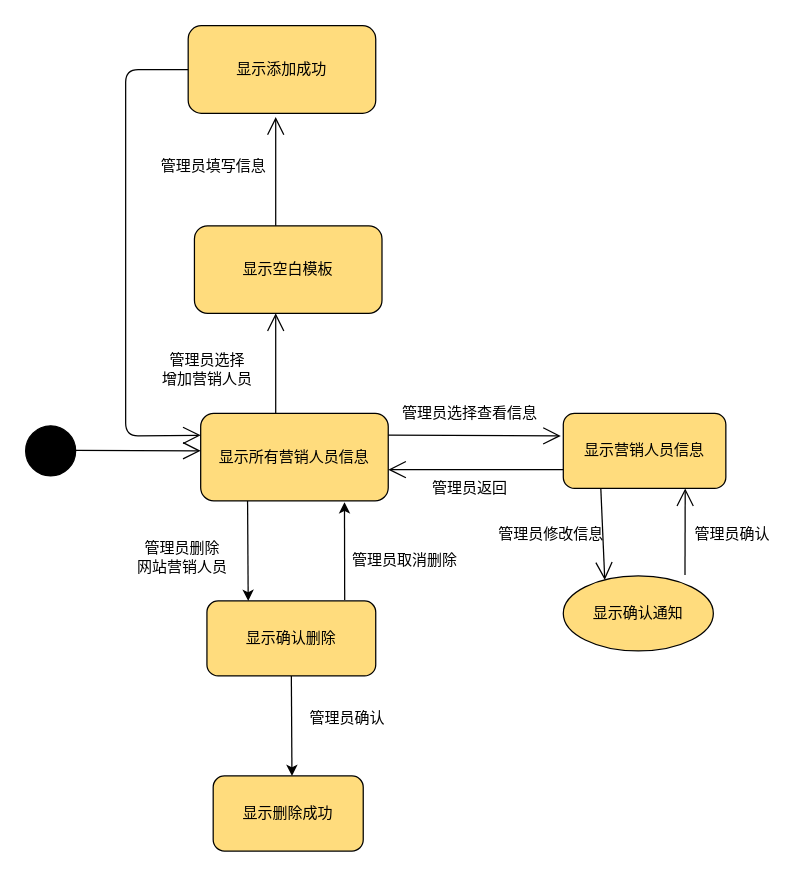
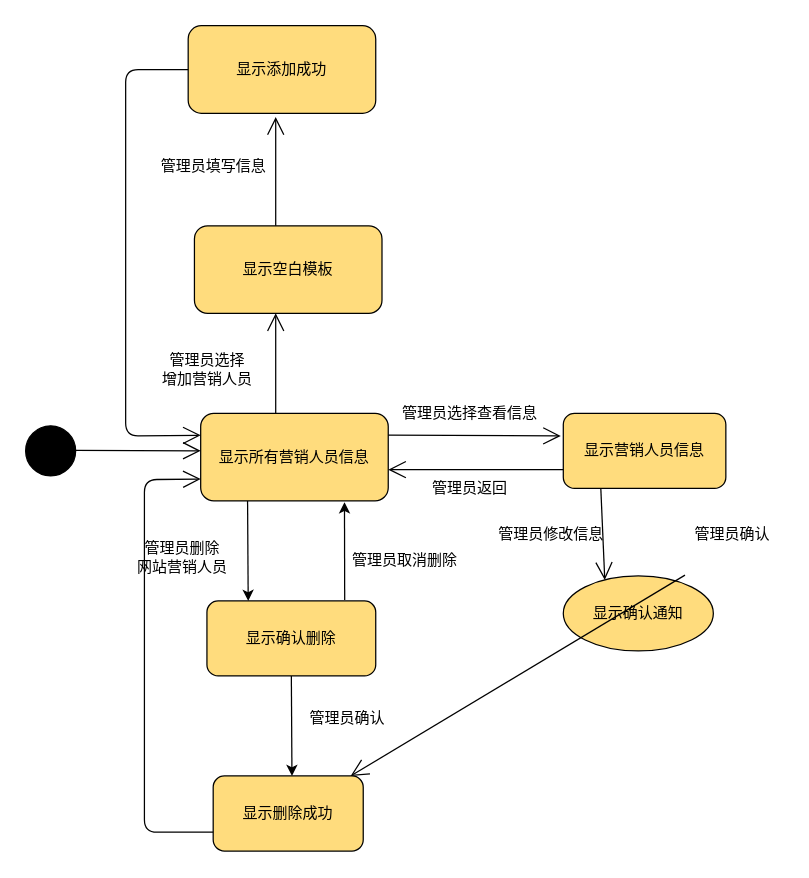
(685, 533) -> (519, 674)
none -> (144, 664)
